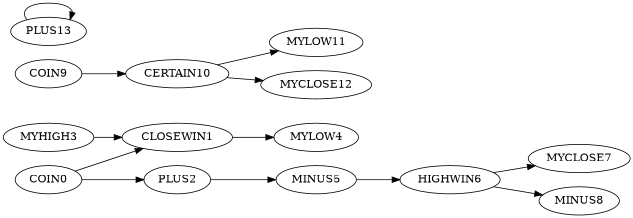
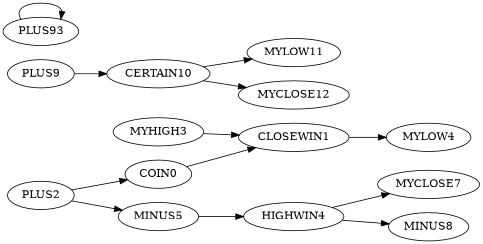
(49, 31) -> (41, 31)
(49, 74) -> (41, 74)
(109, 180) -> (96, 186)
(450, 180) -> (294, 217)
